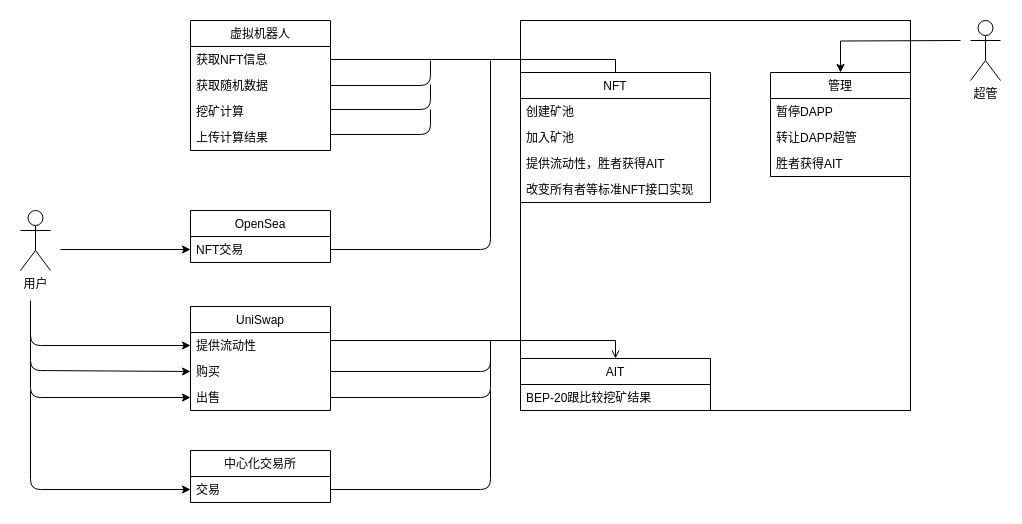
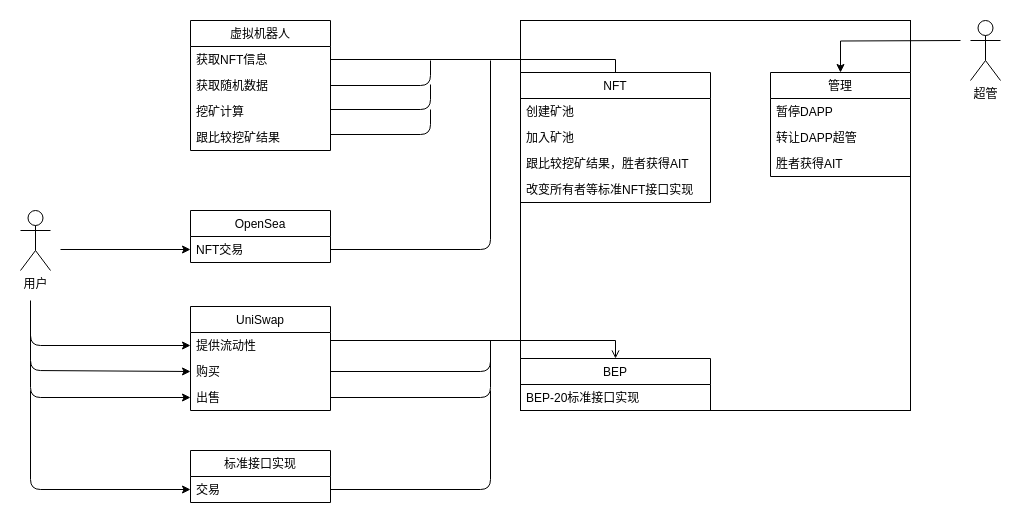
(232, 138) -> (238, 138)
(596, 164) -> (608, 164)
(615, 372) -> (615, 372)
(588, 398) -> (582, 398)
(260, 464) -> (260, 464)
